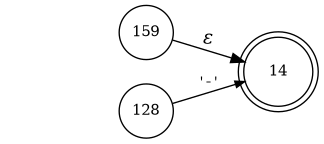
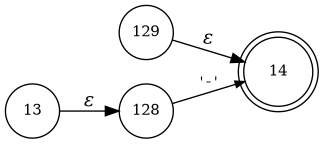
(146, 32) -> (146, 32)
none -> (32, 111)
